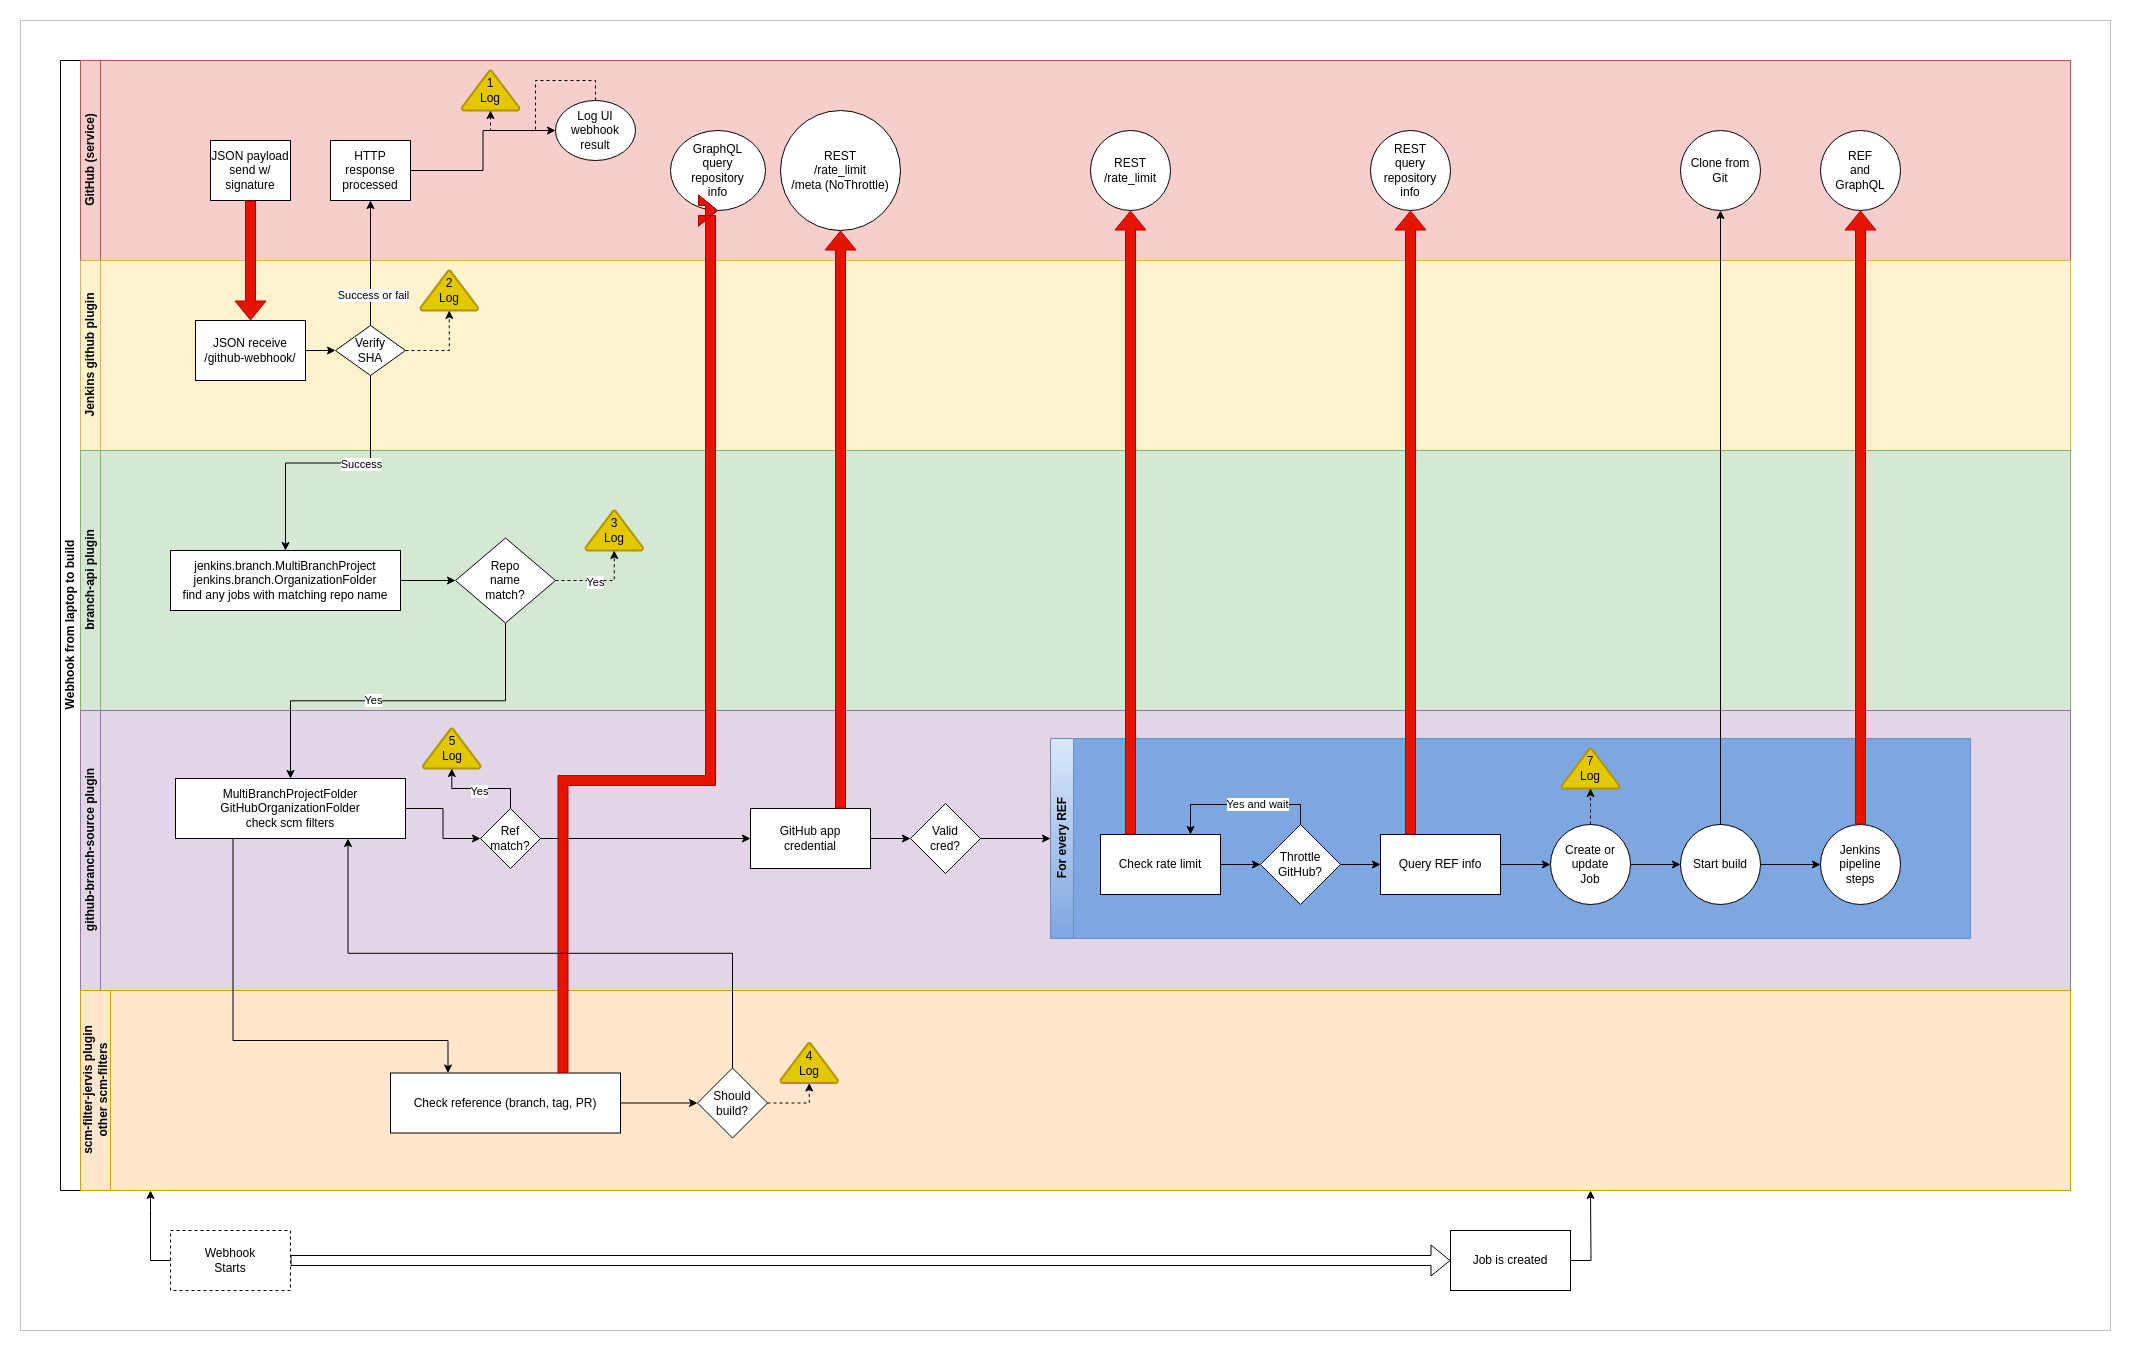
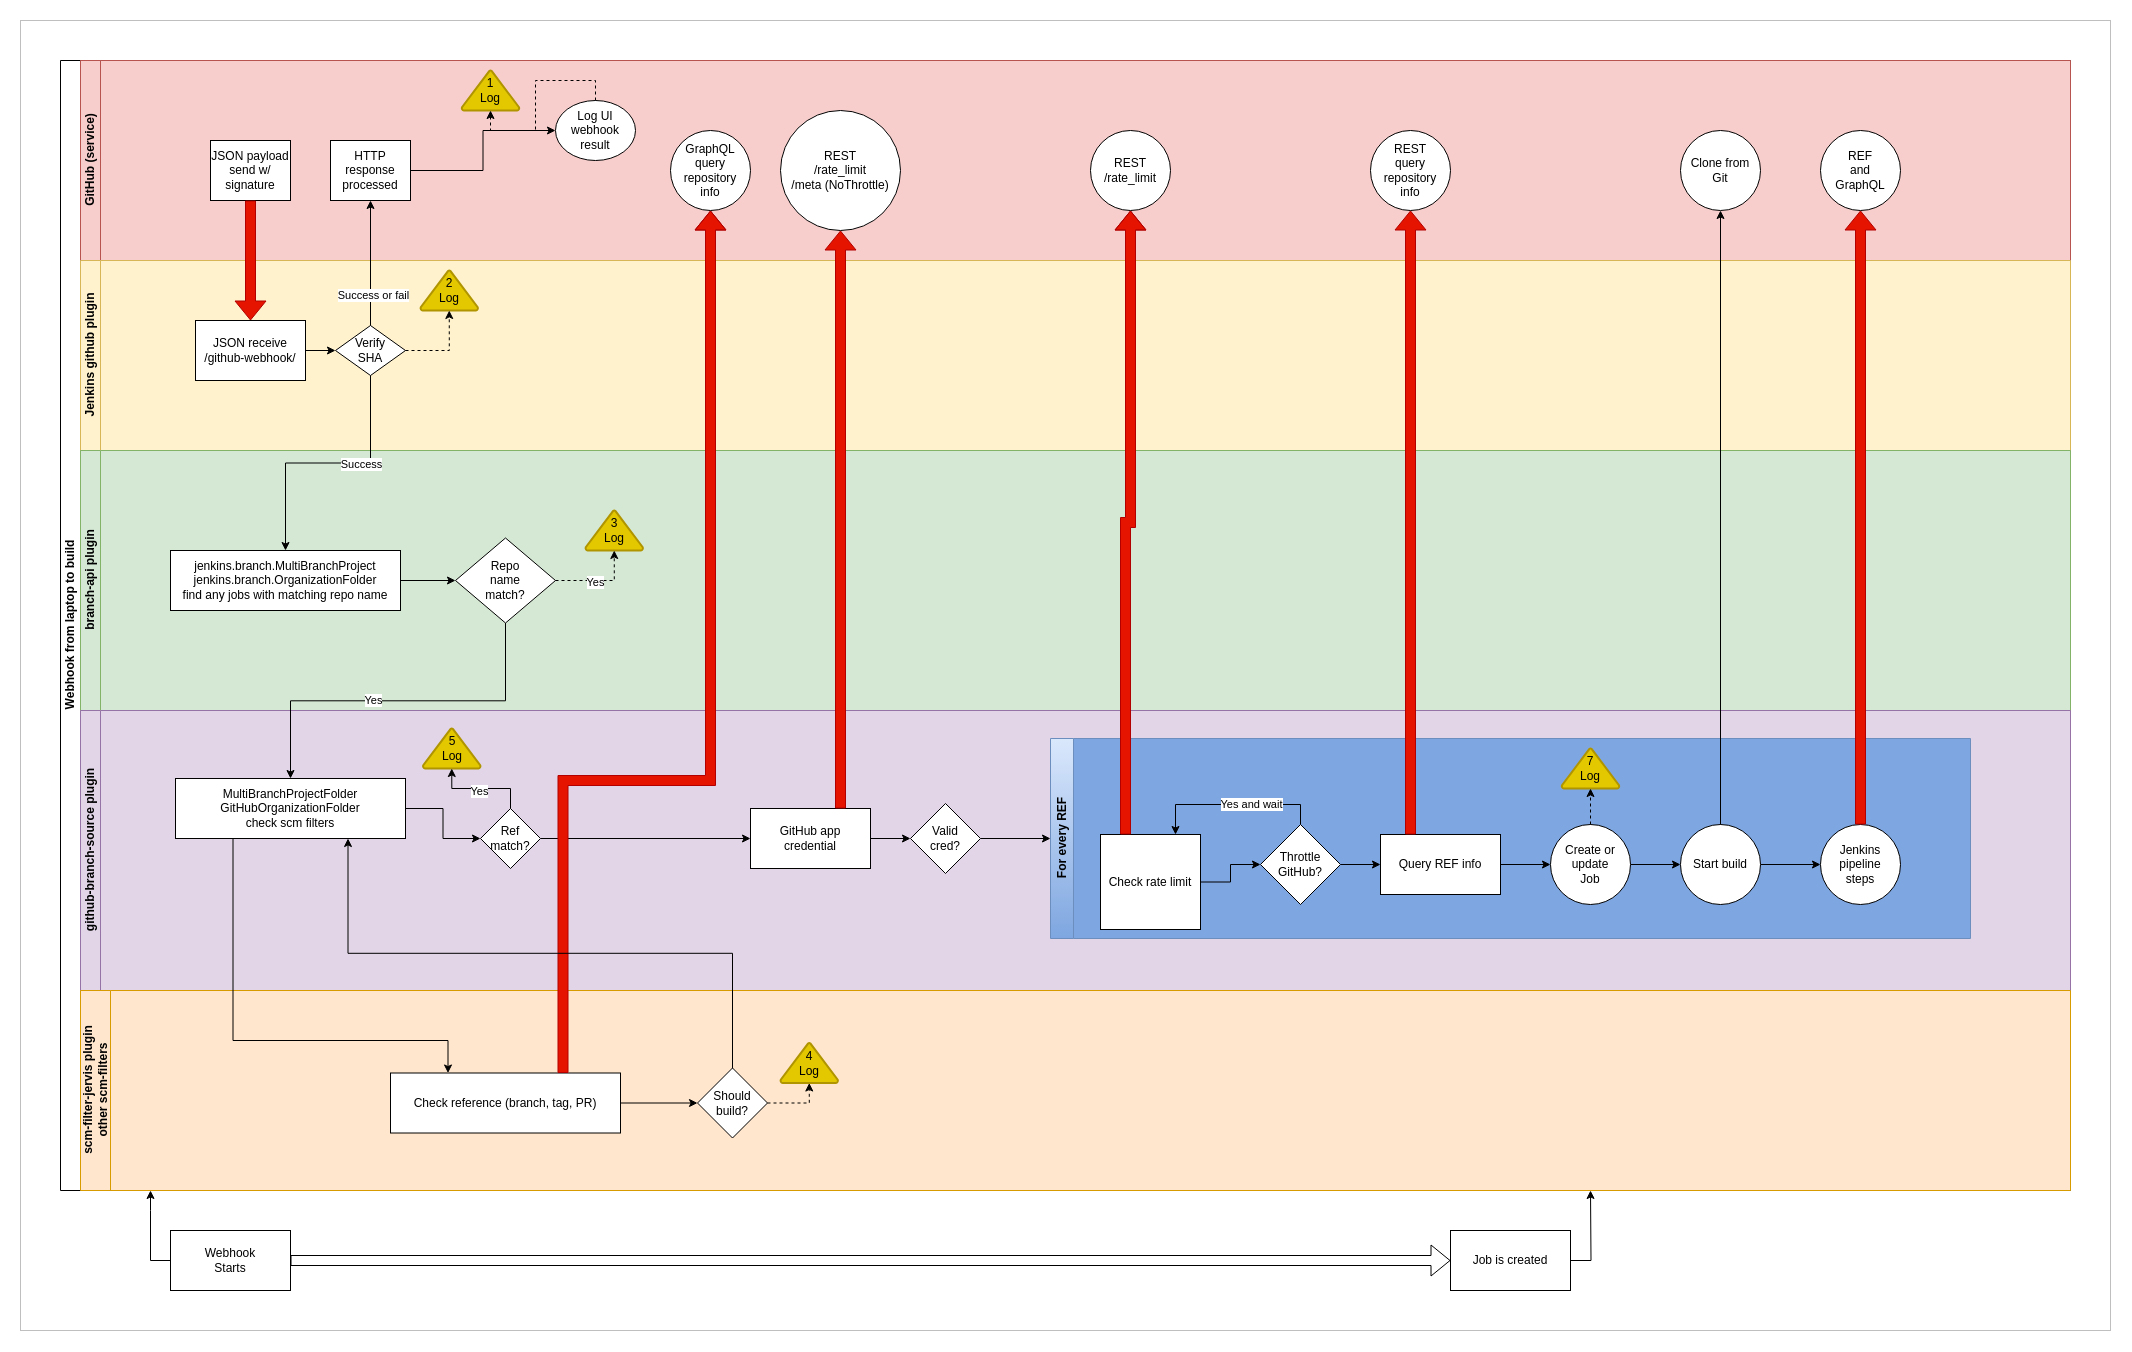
(718, 171) -> (711, 171)
(1161, 865) -> (1151, 882)
(231, 1261) -> (231, 1261)
